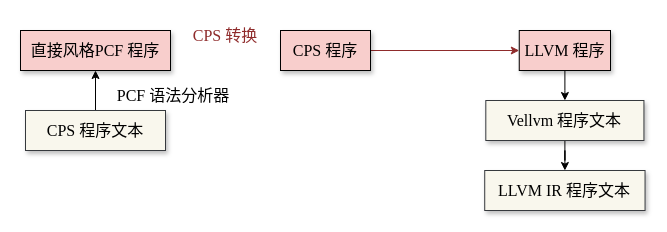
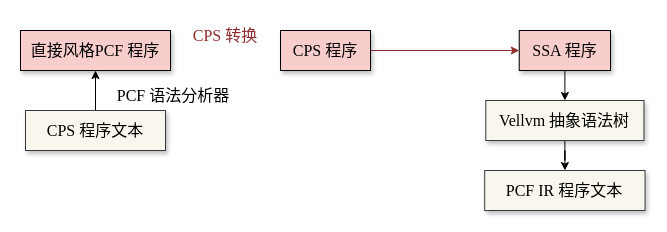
(565, 51) -> (565, 51)
(565, 121) -> (565, 121)
(565, 191) -> (565, 191)
